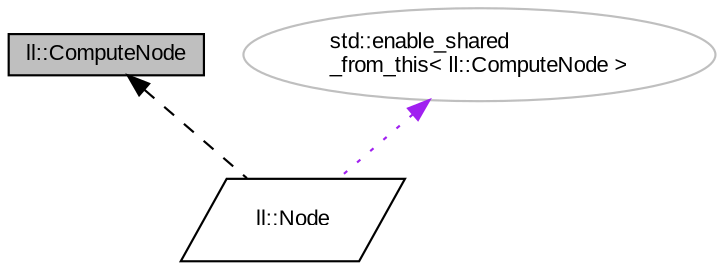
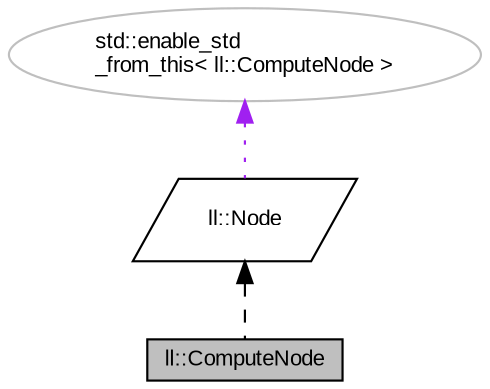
(479, 55) -> (245, 55)
(196, 134) -> (245, 311)
